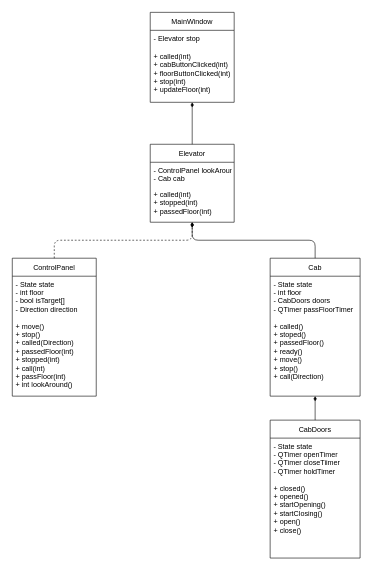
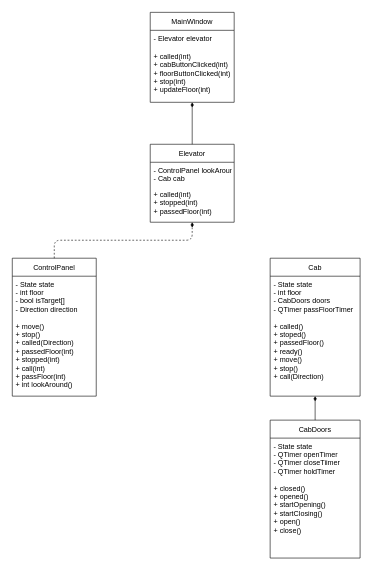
(181, 38) -> (188, 38)
(261, 240) -> none
